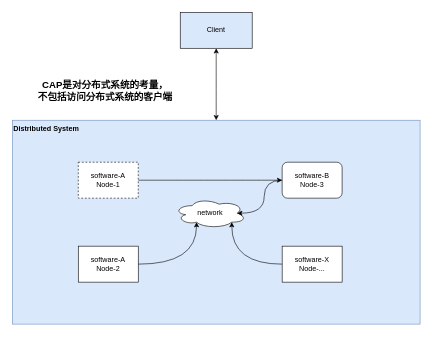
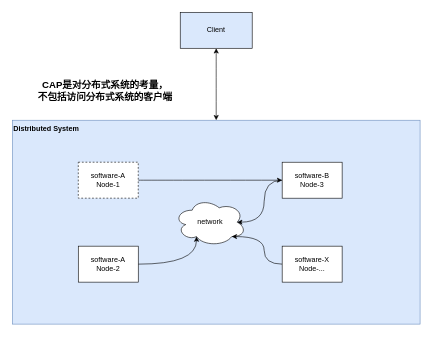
(312, 180) -> (312, 180)
(210, 213) -> (210, 222)
